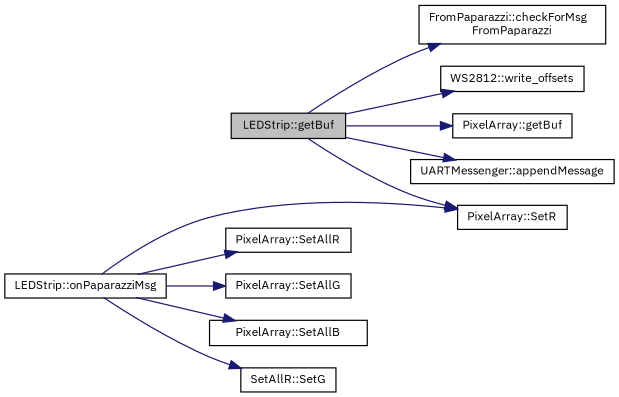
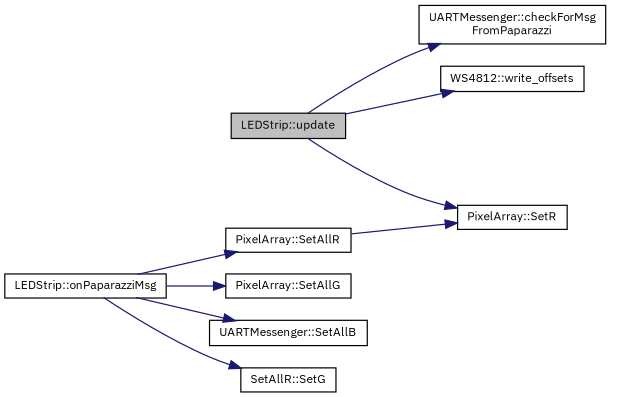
(512, 25) -> (512, 25)
(512, 79) -> (512, 79)
(288, 126) -> (288, 126)
(512, 126) -> none
(512, 172) -> none
(266, 207) -> (398, 229)
(288, 333) -> (288, 333)
